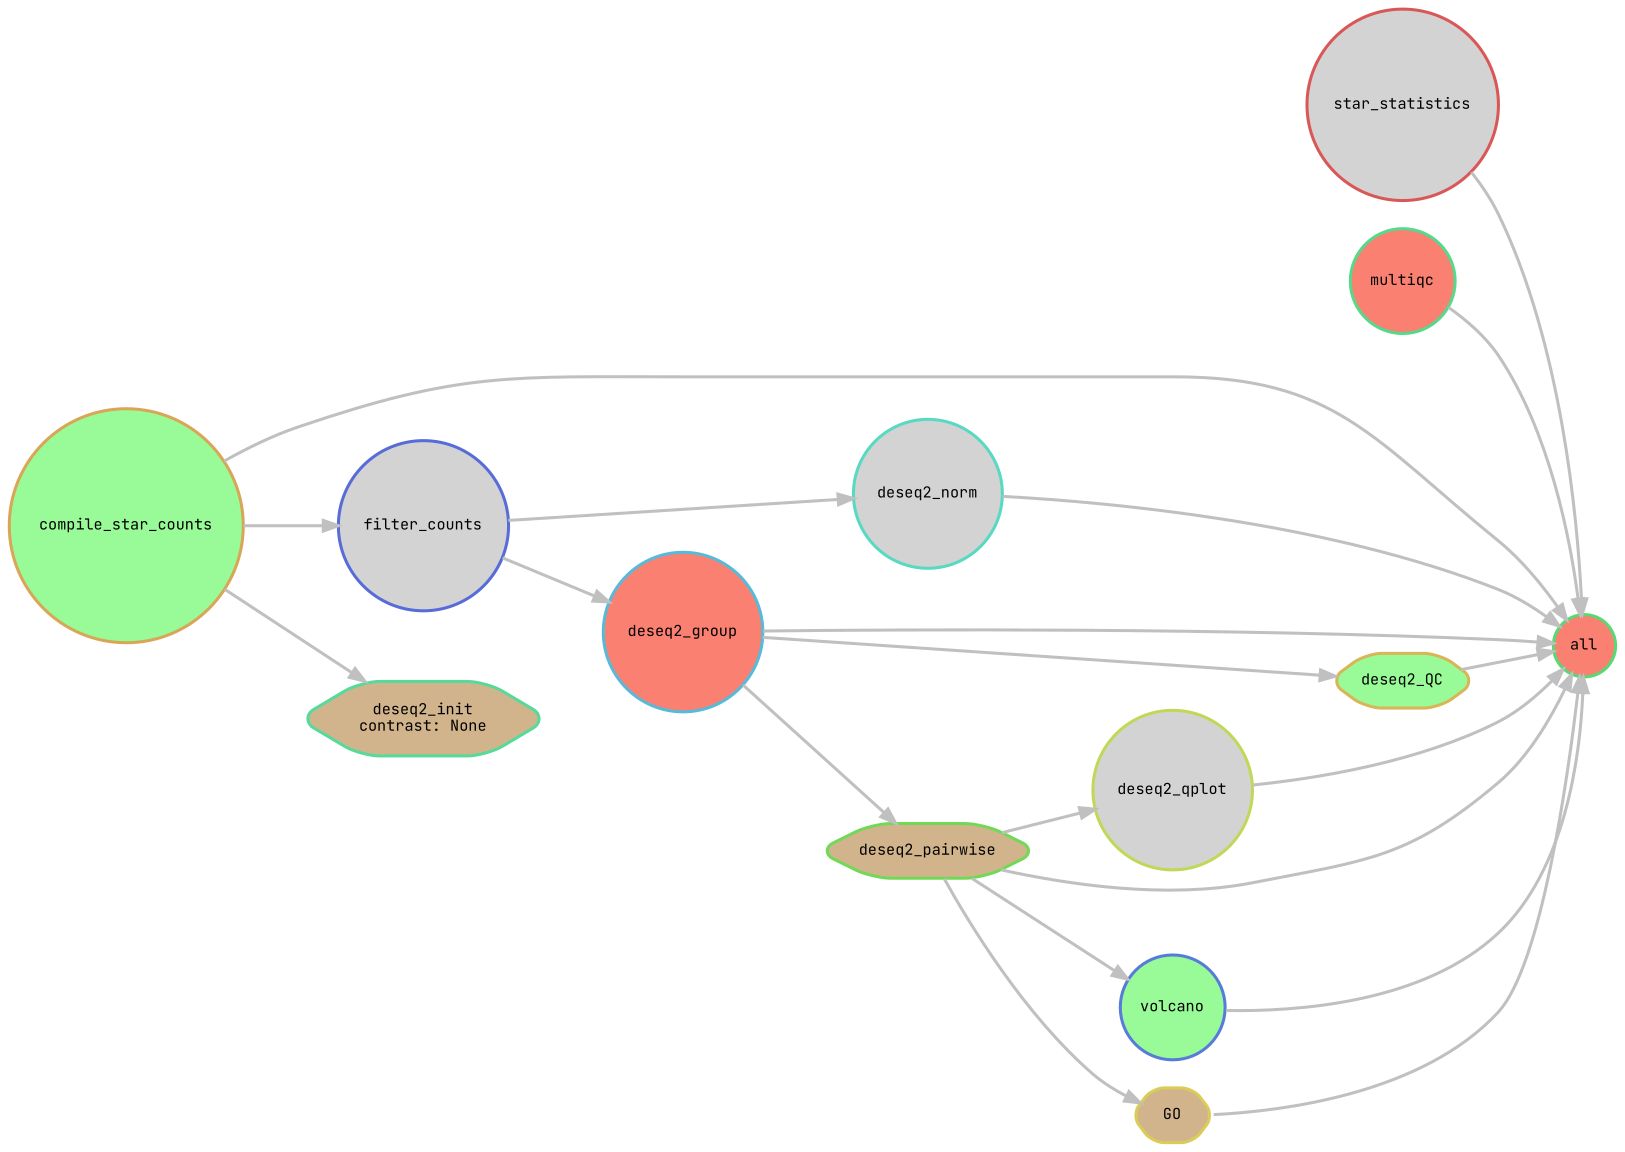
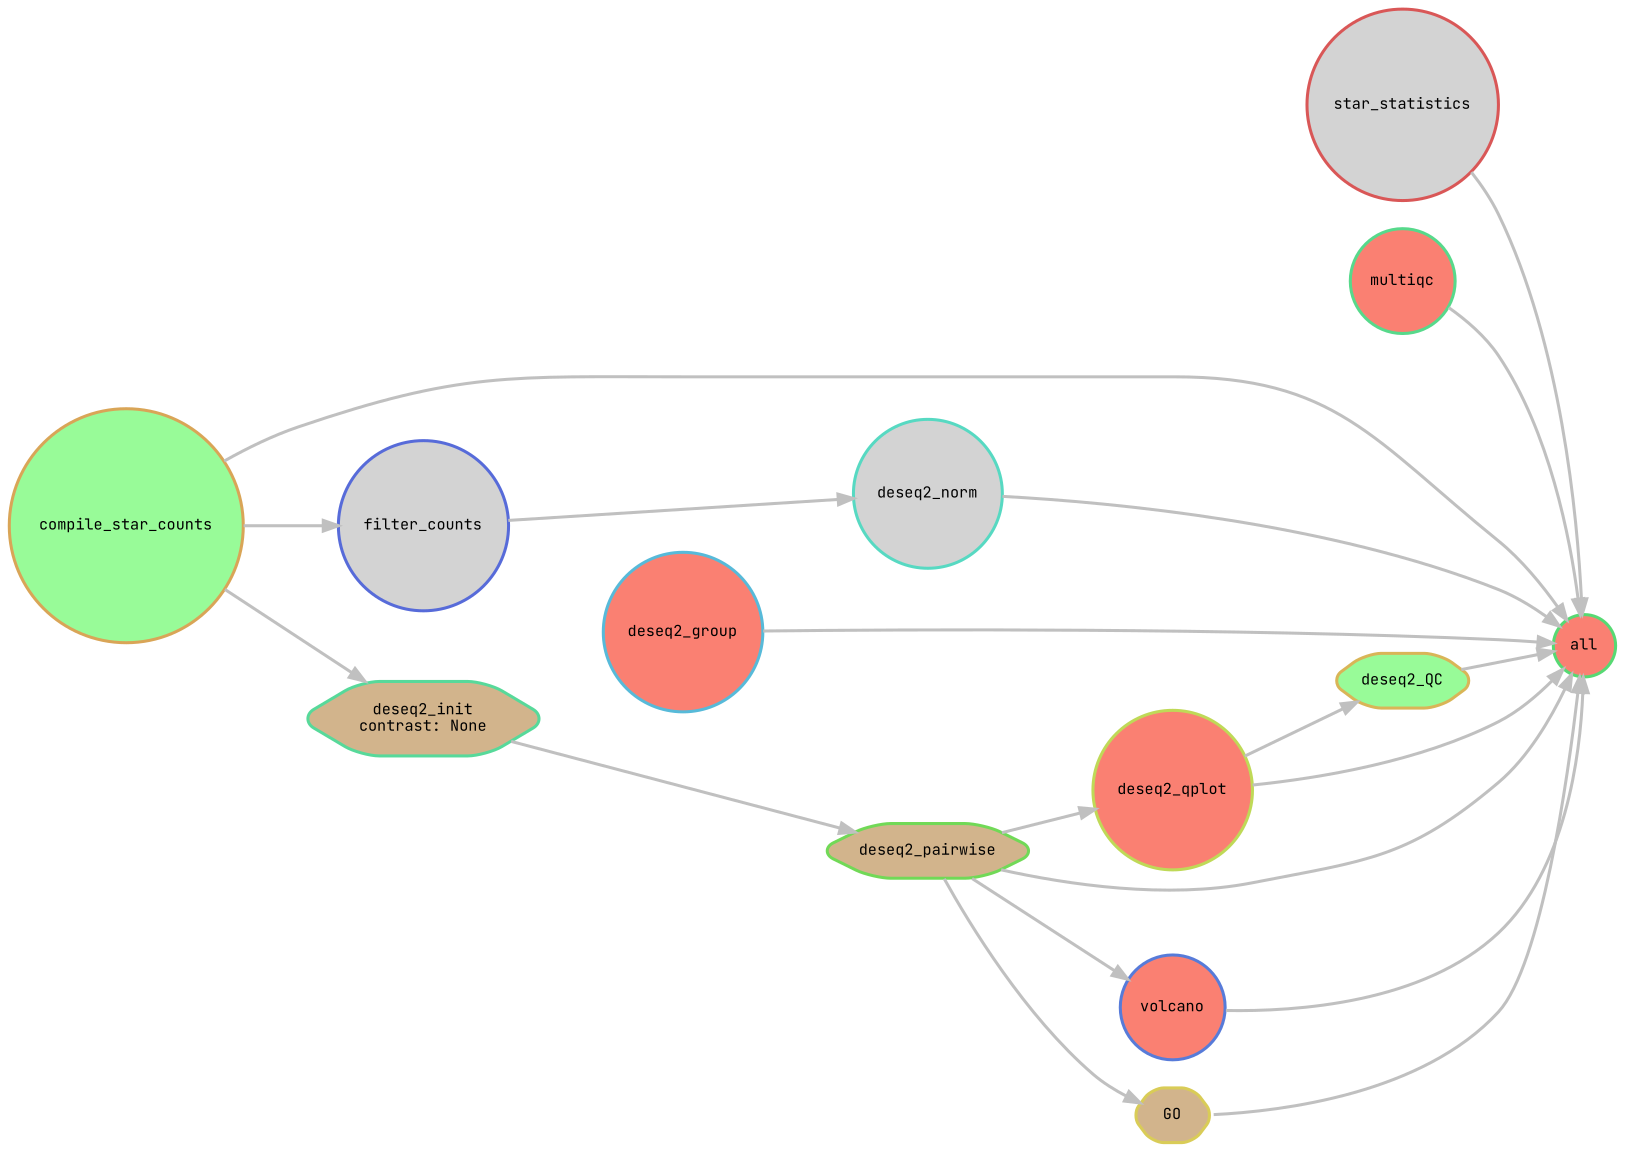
(549, 577) -> none
(1041, 656) -> (1294, 732)
(814, 749) -> (676, 785)
(1173, 790) -> (1173, 790)
(1173, 1007) -> (1173, 1007)
